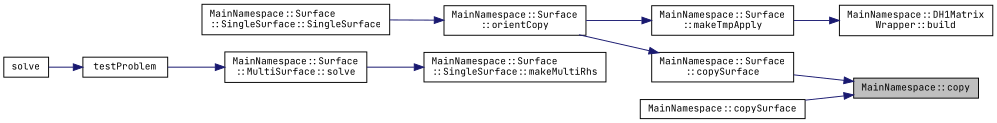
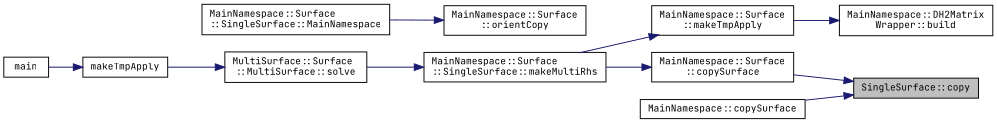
(296, 20) -> (296, 20)
(614, 20) -> (614, 45)
(916, 20) -> (916, 20)
(614, 43) -> (624, 67)
(26, 67) -> (26, 67)
(125, 67) -> (125, 67)
(296, 67) -> (296, 67)
(916, 88) -> (916, 88)
